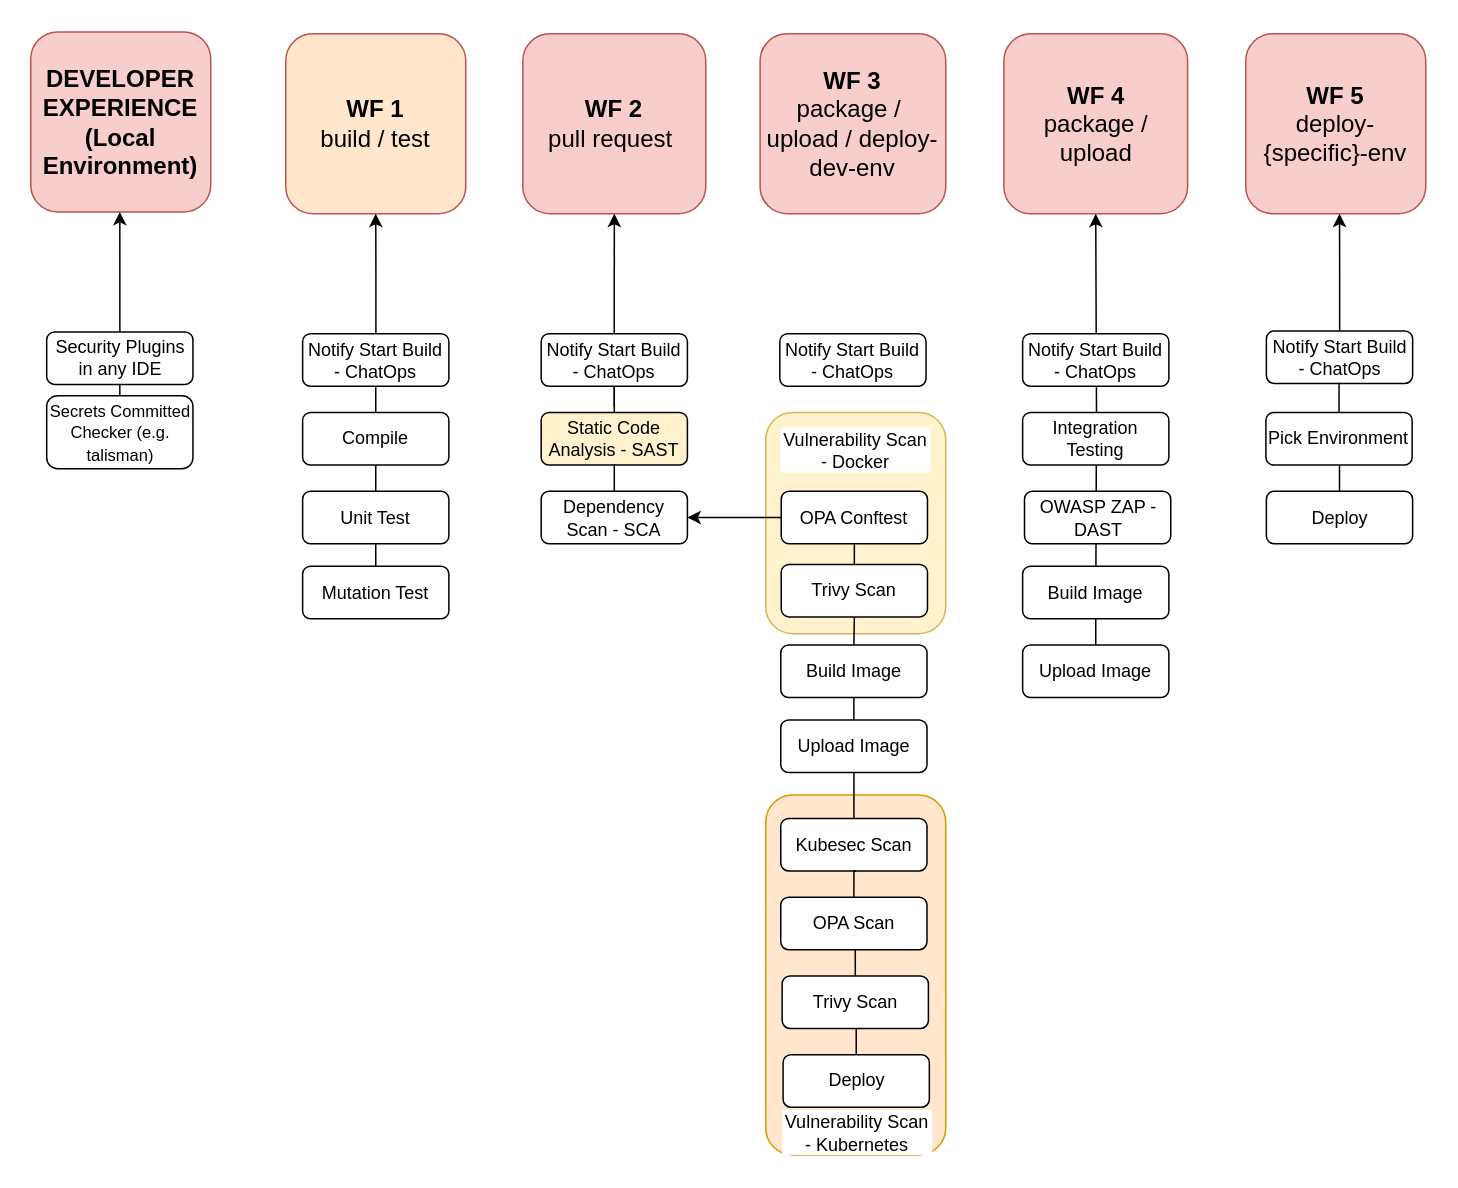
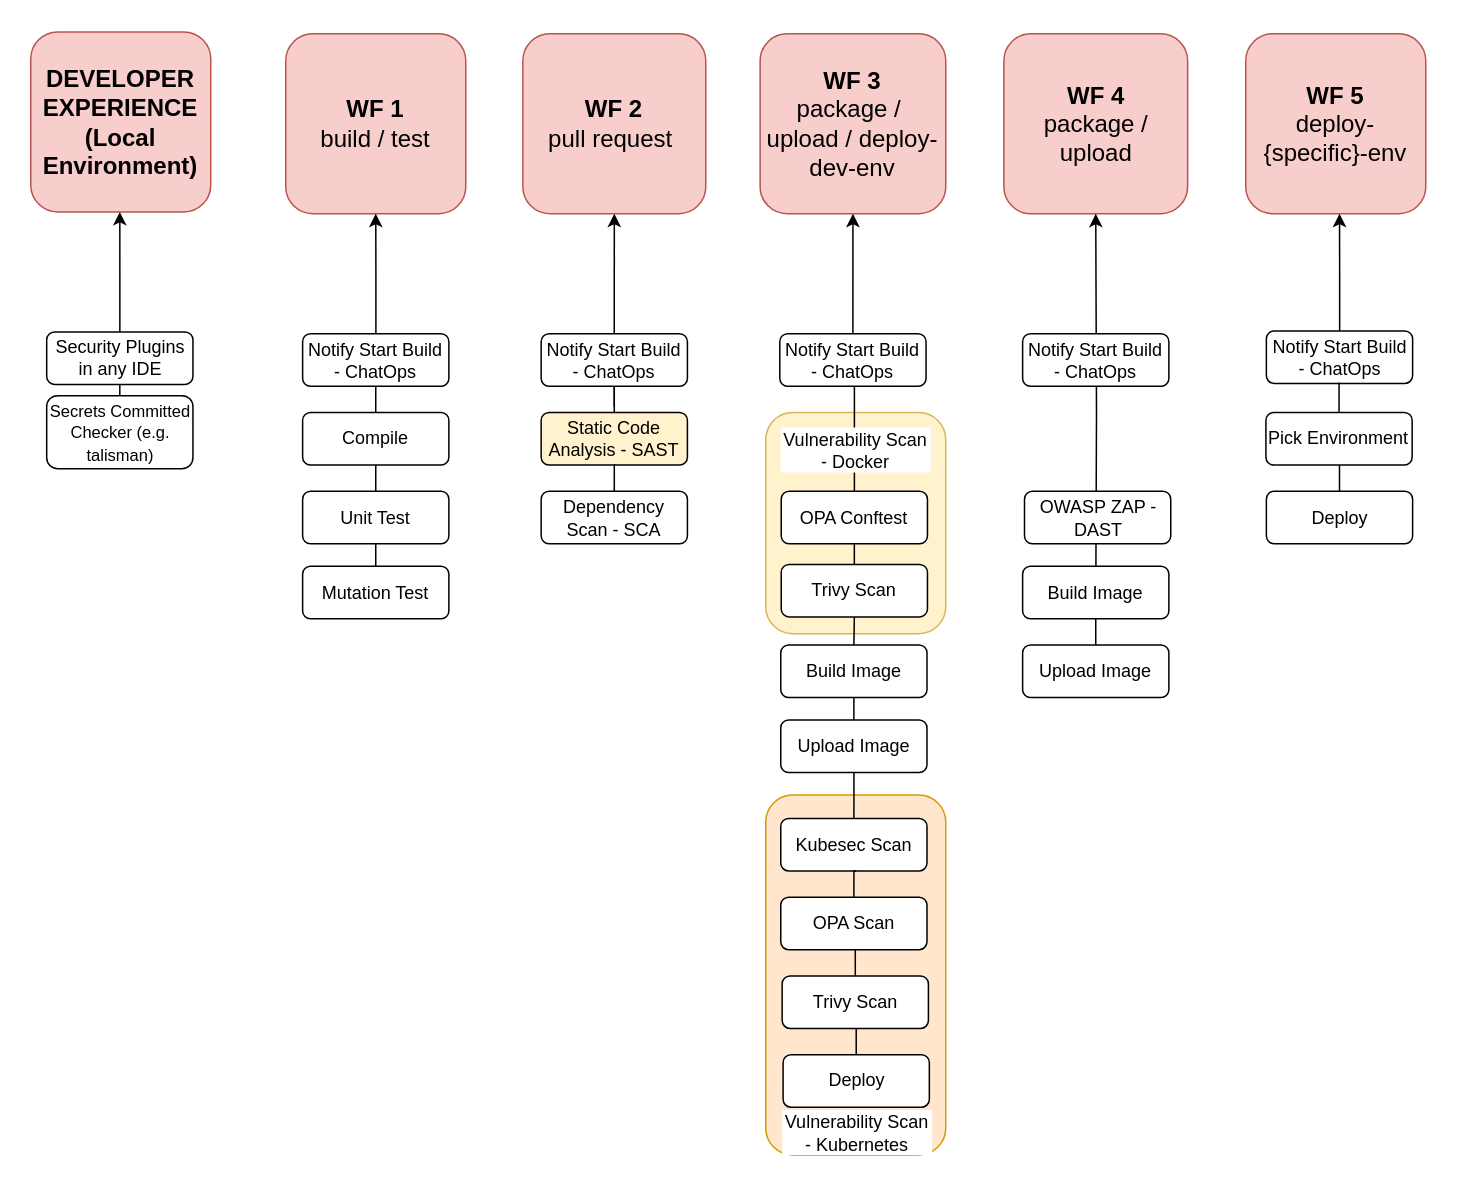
(376, 124) -> (376, 124)
(1096, 439) -> none
(739, 518) -> (853, 279)
